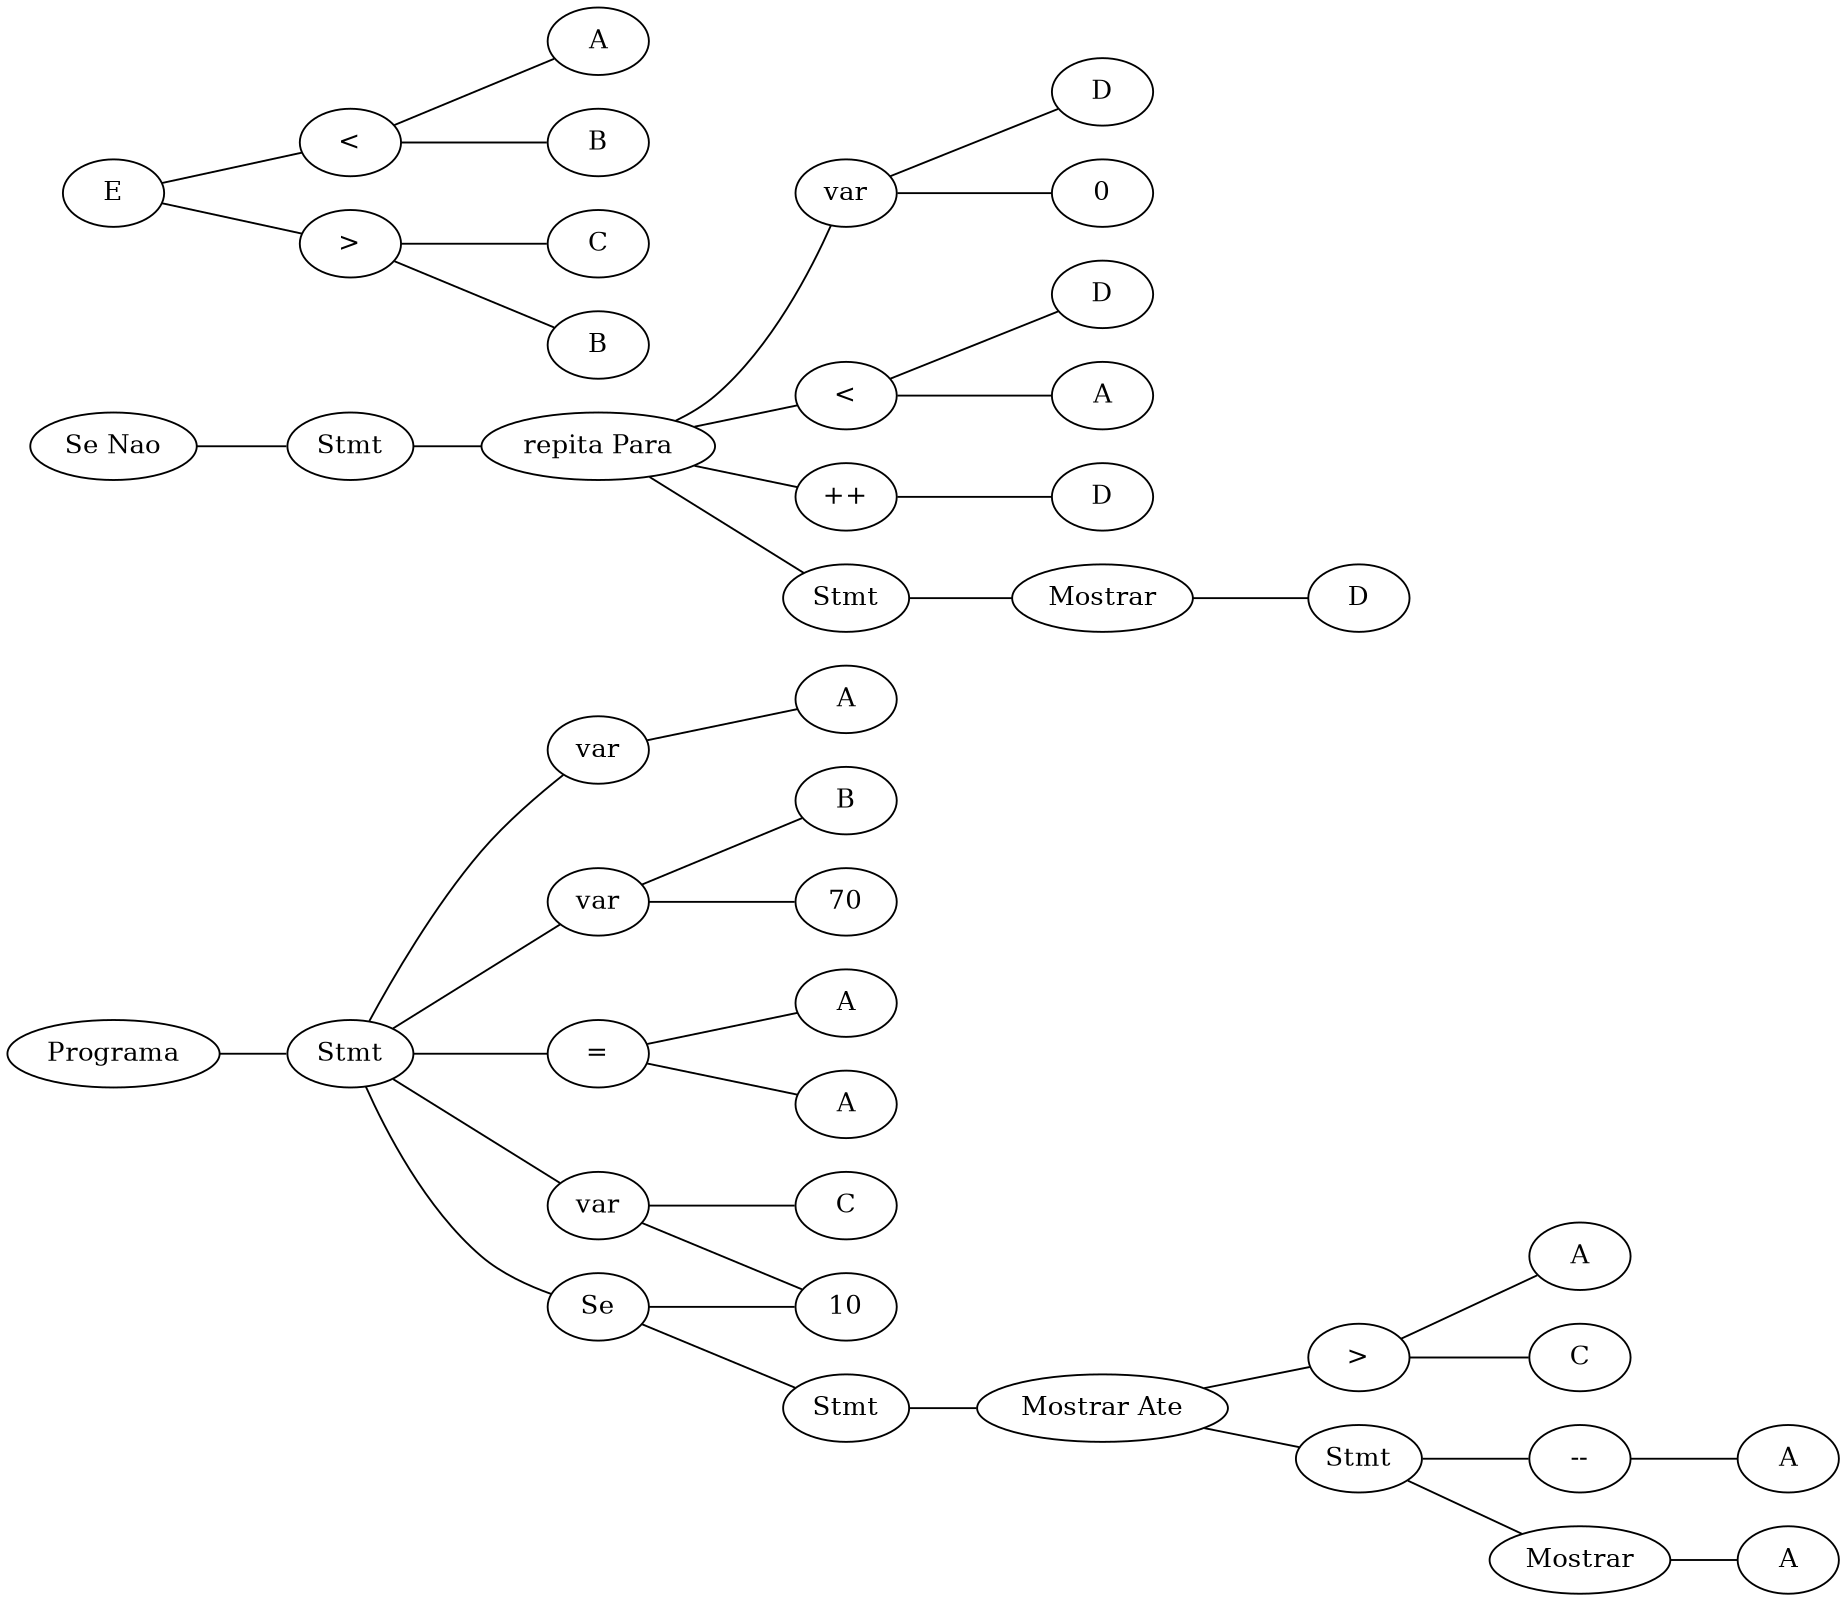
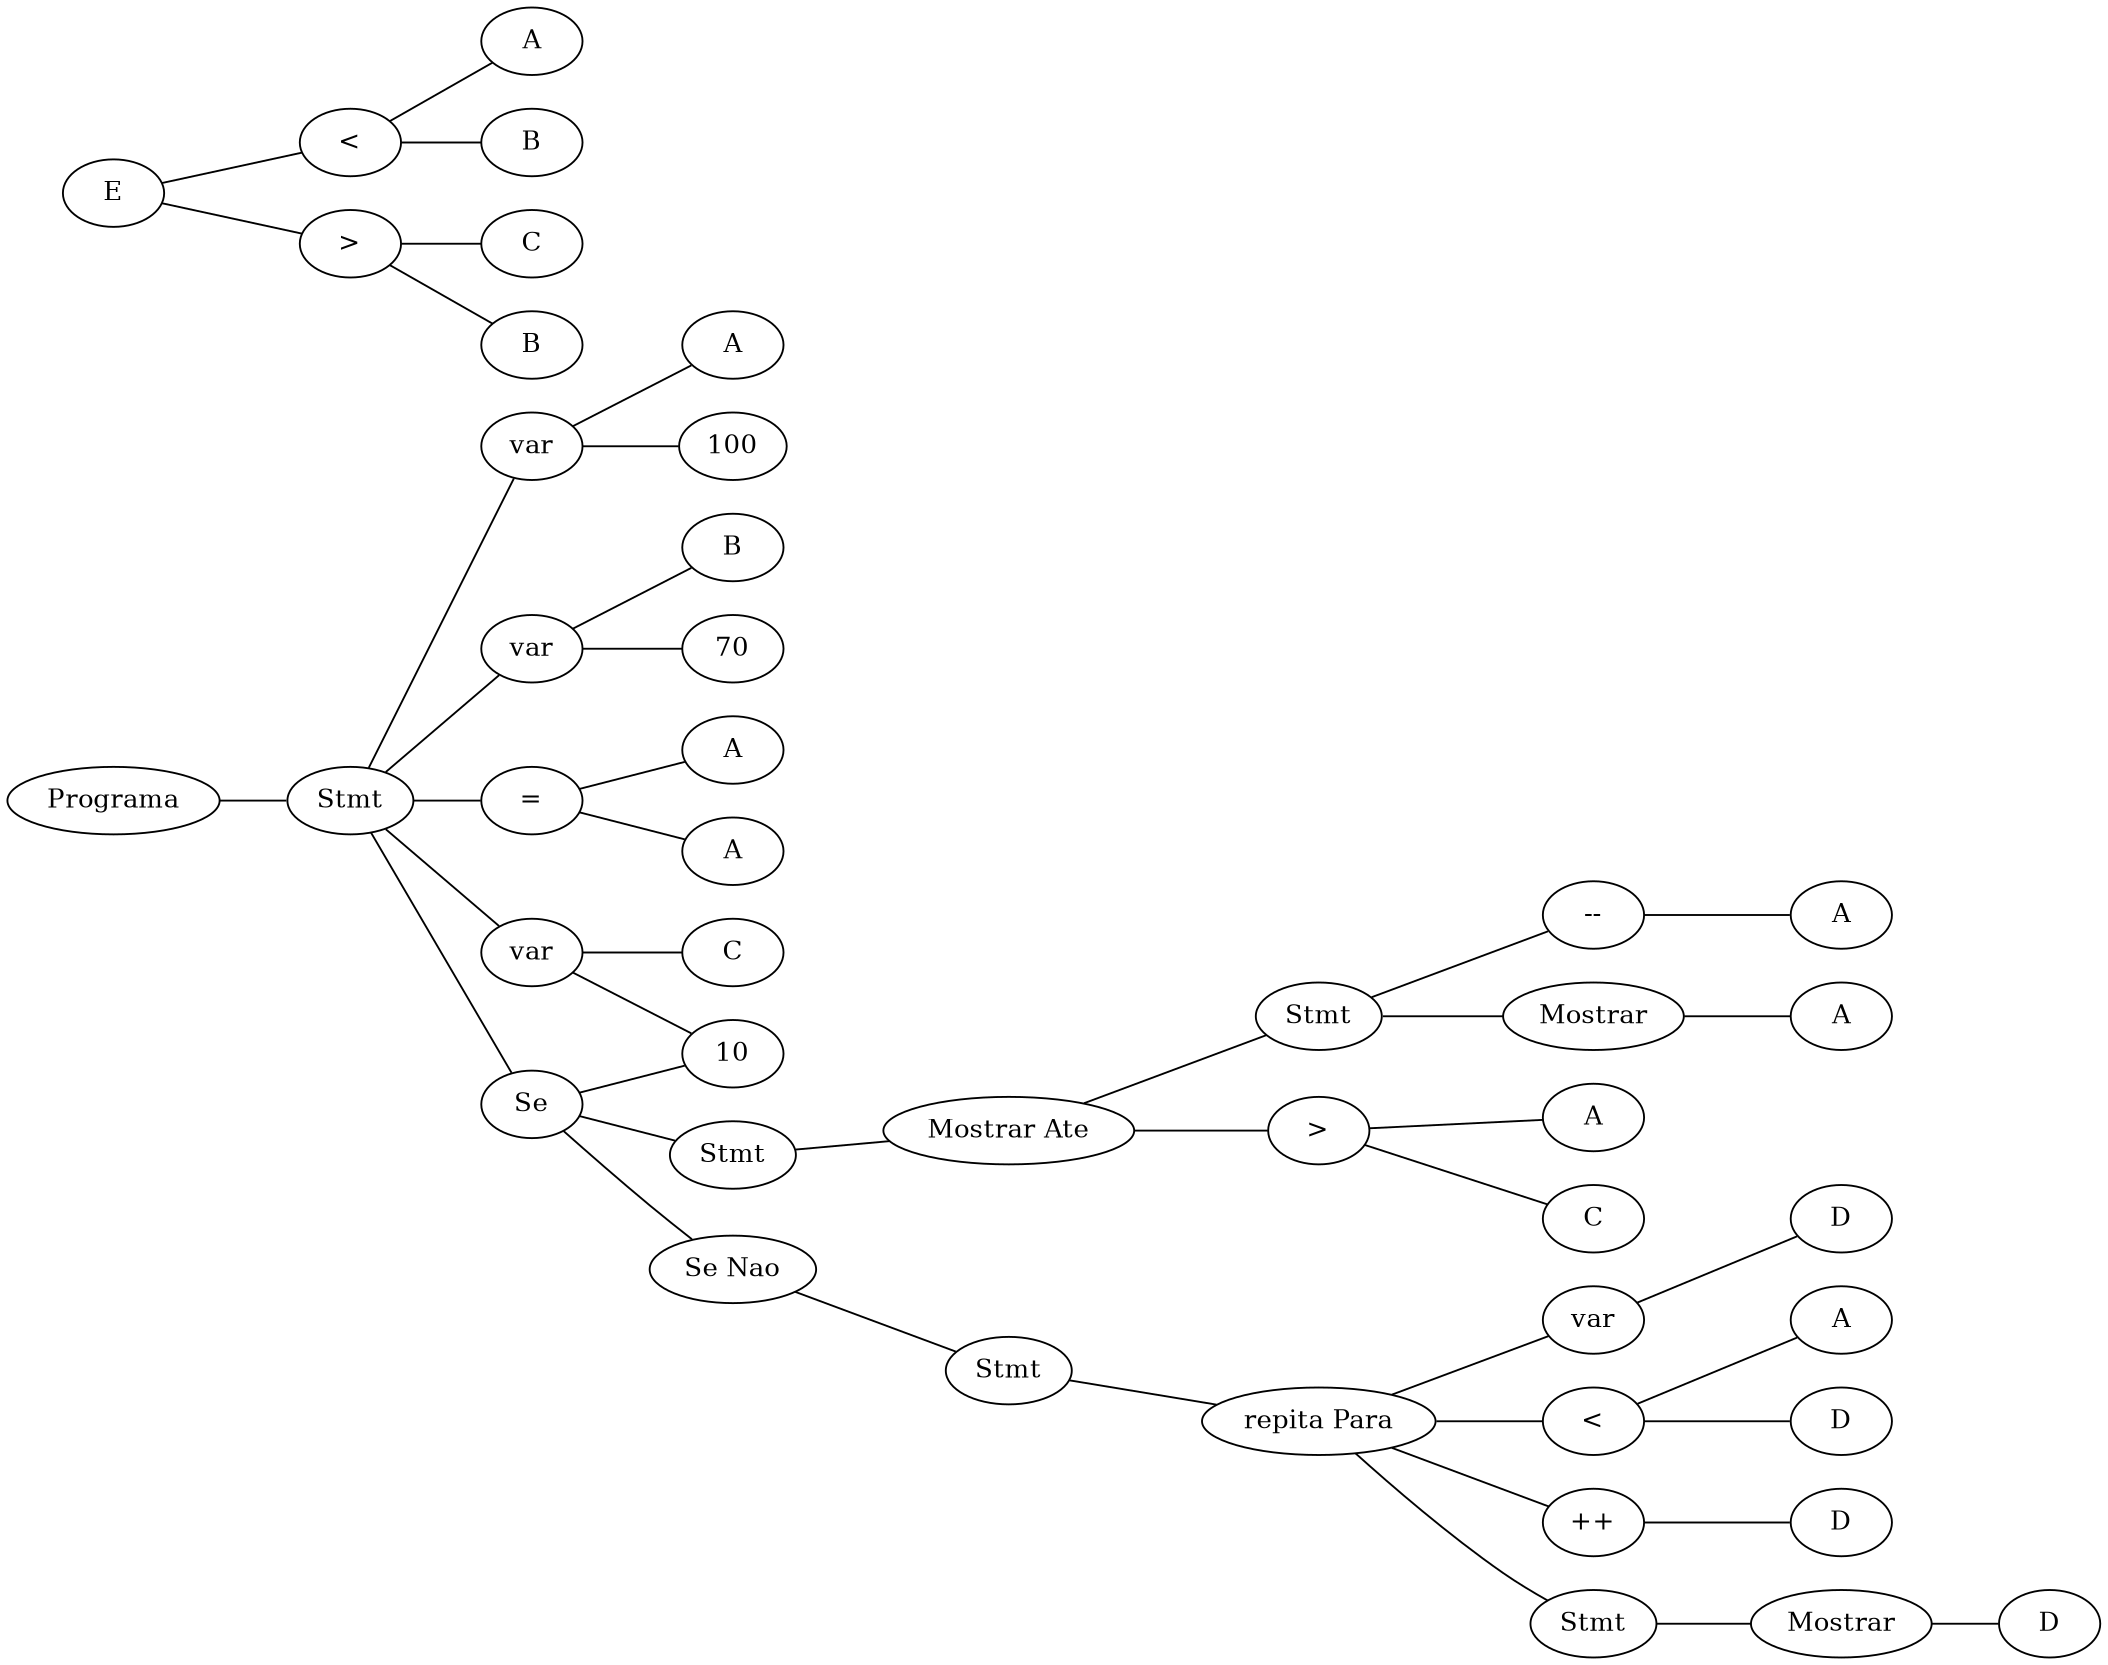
(1103, 193) -> none
none -> (733, 446)
none -> (627, 1186)
